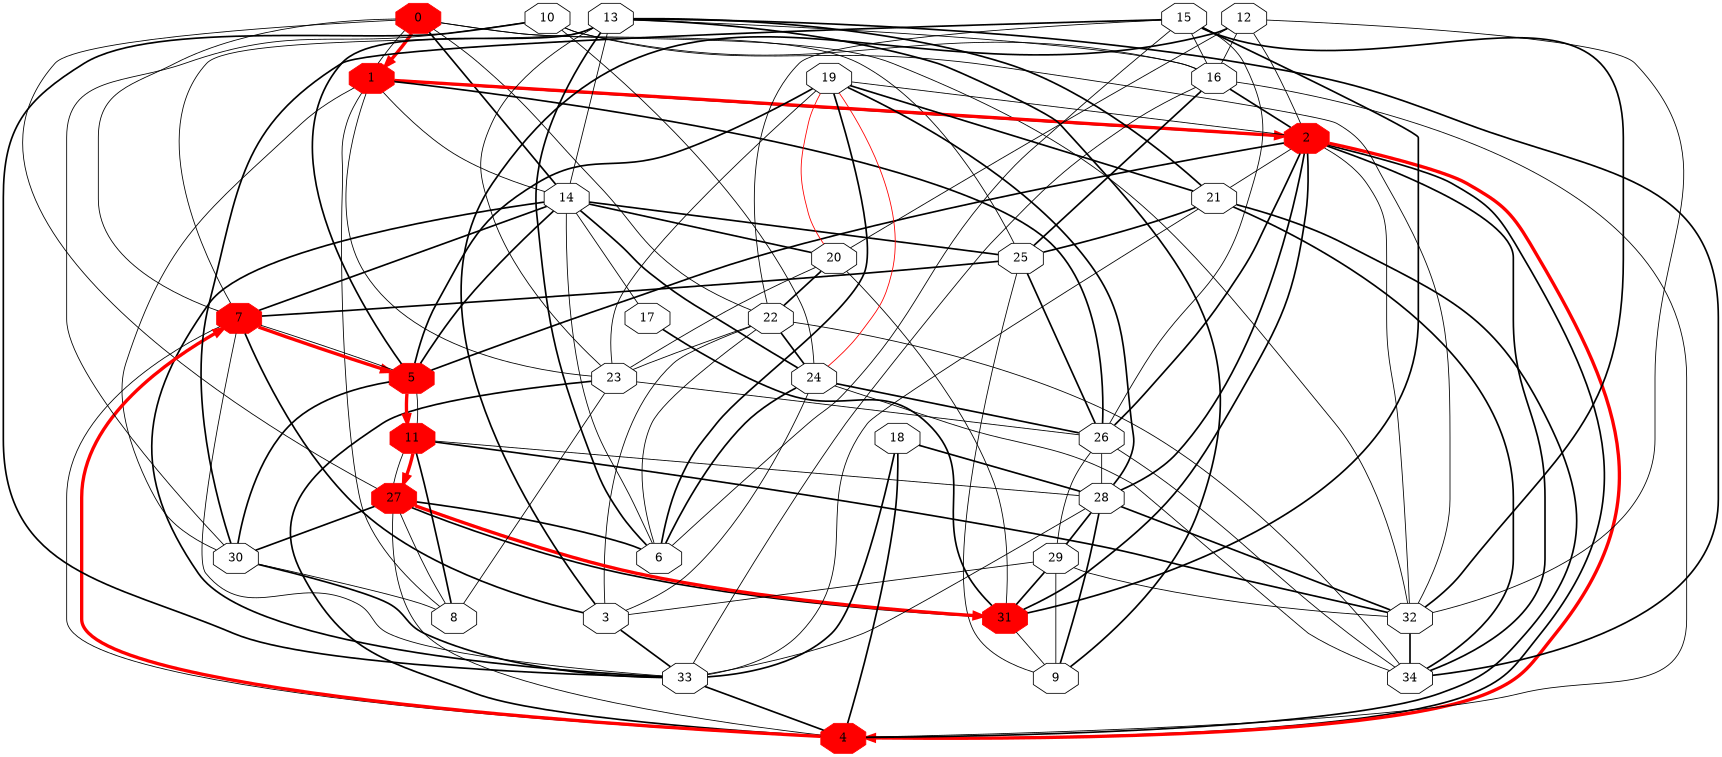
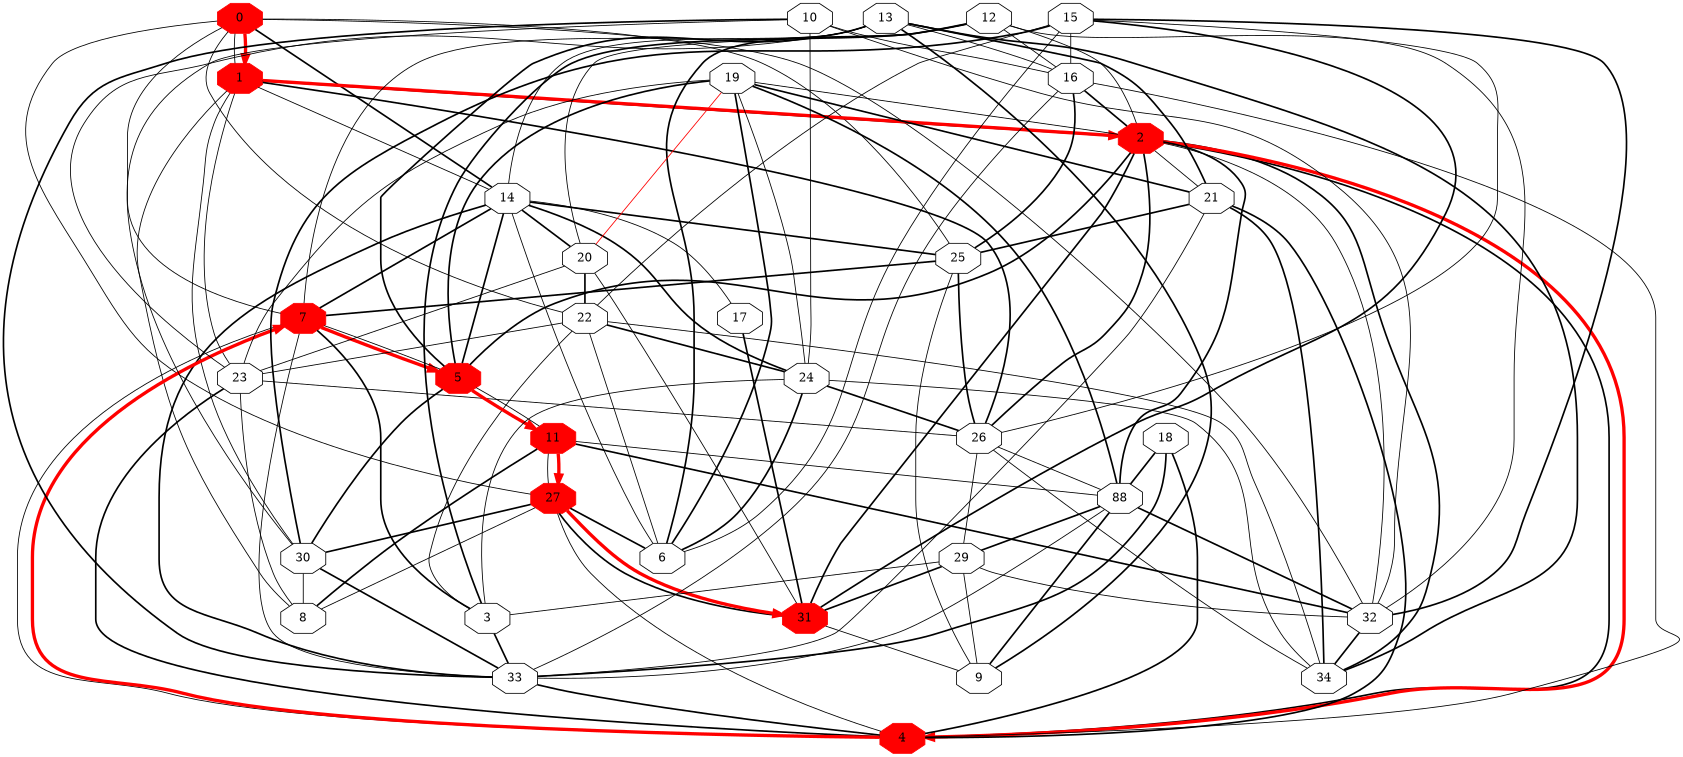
(894, 234) -> (783, 226)
(544, 279) -> (668, 166)
(1102, 498) -> (1120, 498)
